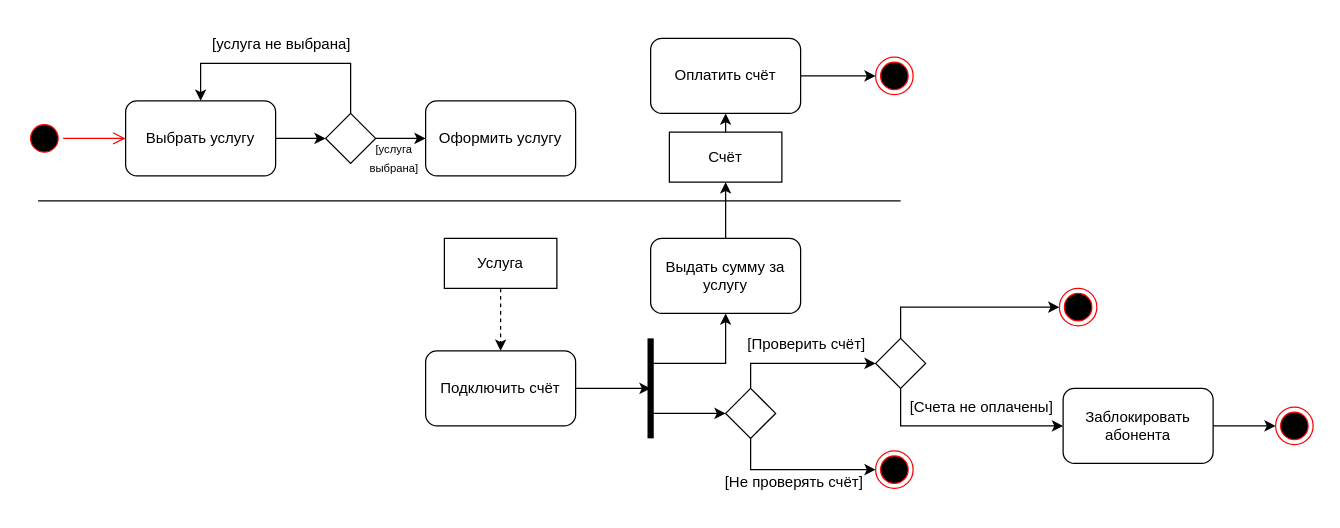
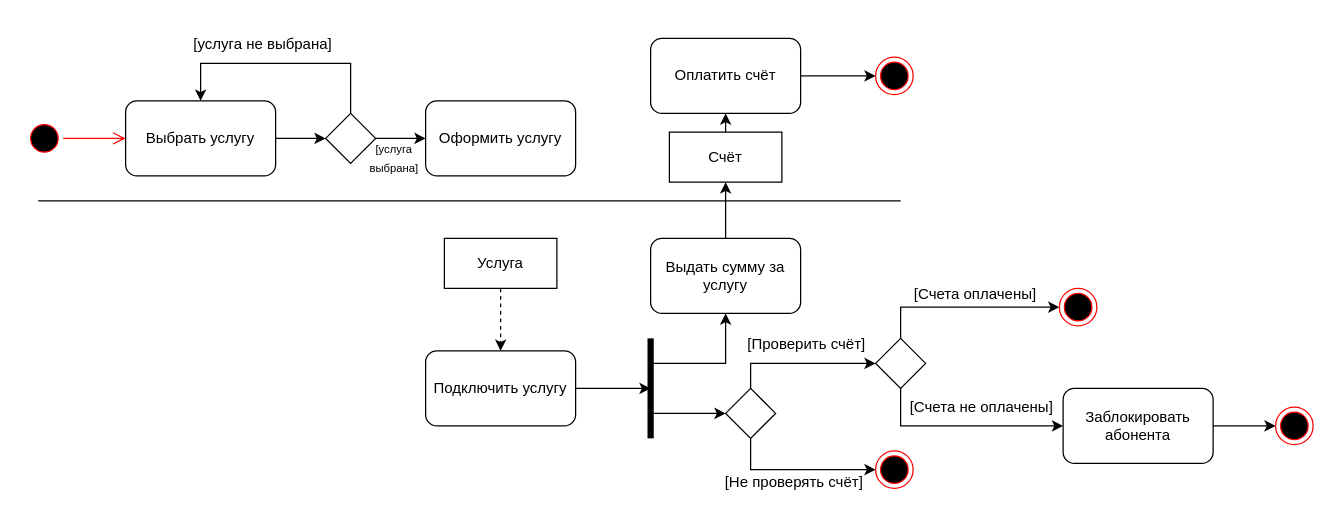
(282, 44) -> (263, 44)
none -> (976, 294)
(501, 388) -> (501, 388)
